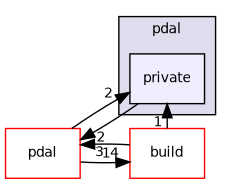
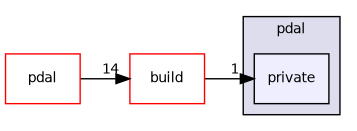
(94, 113) -> none
(112, 121) -> none
(112, 144) -> none
